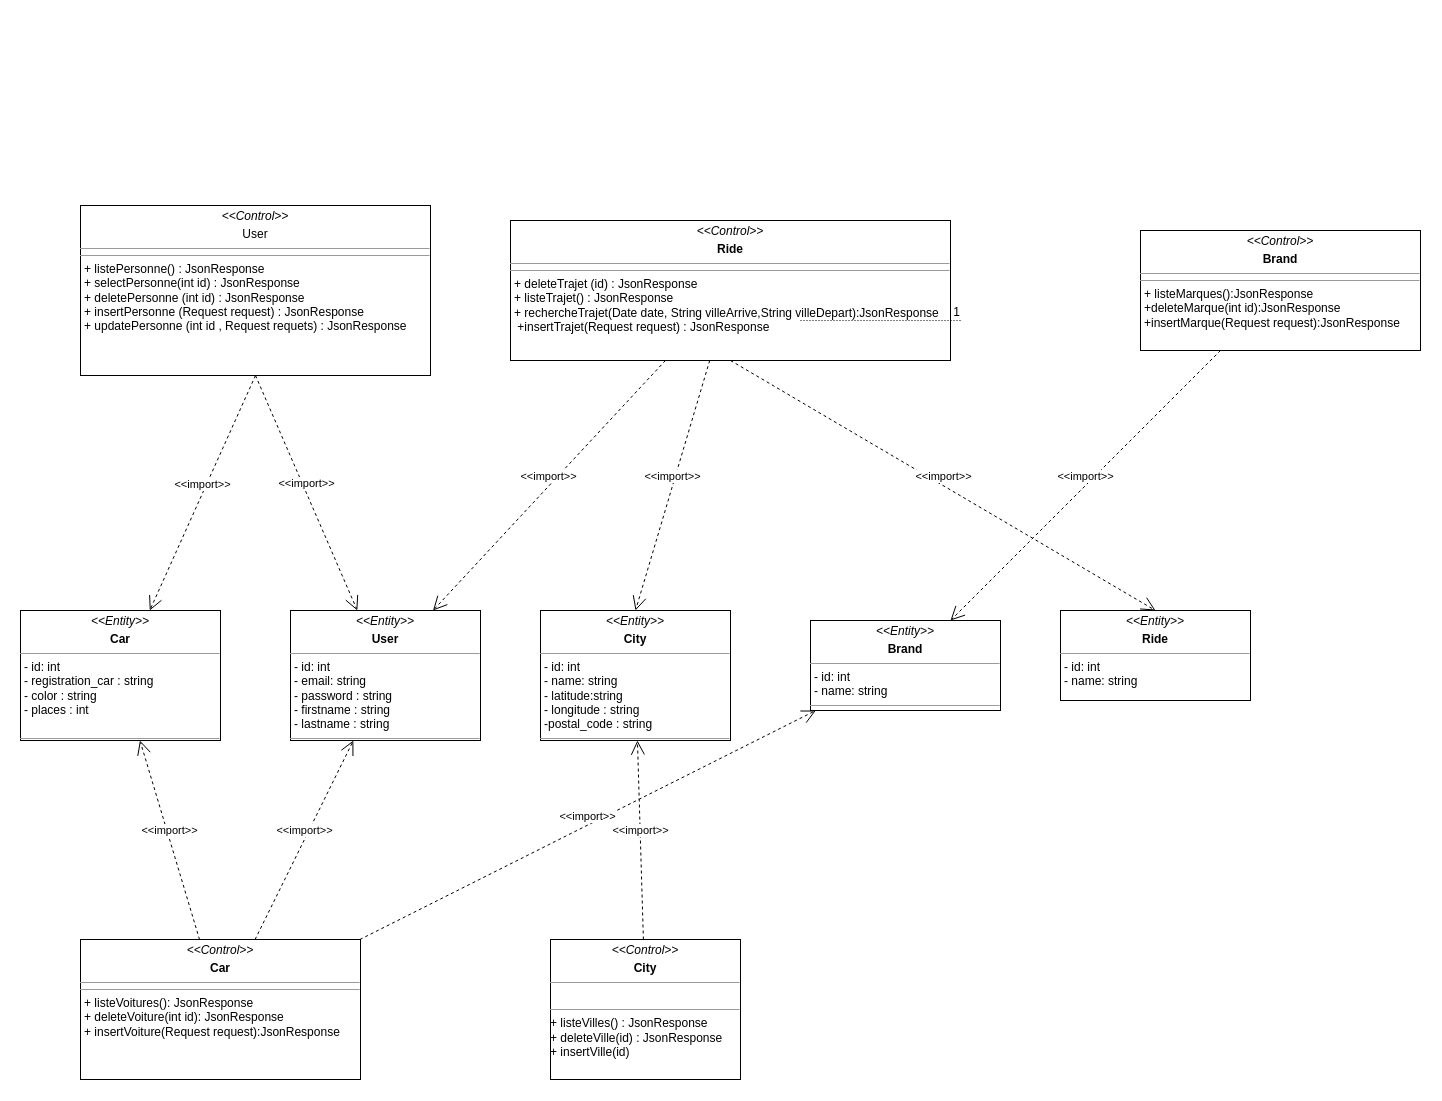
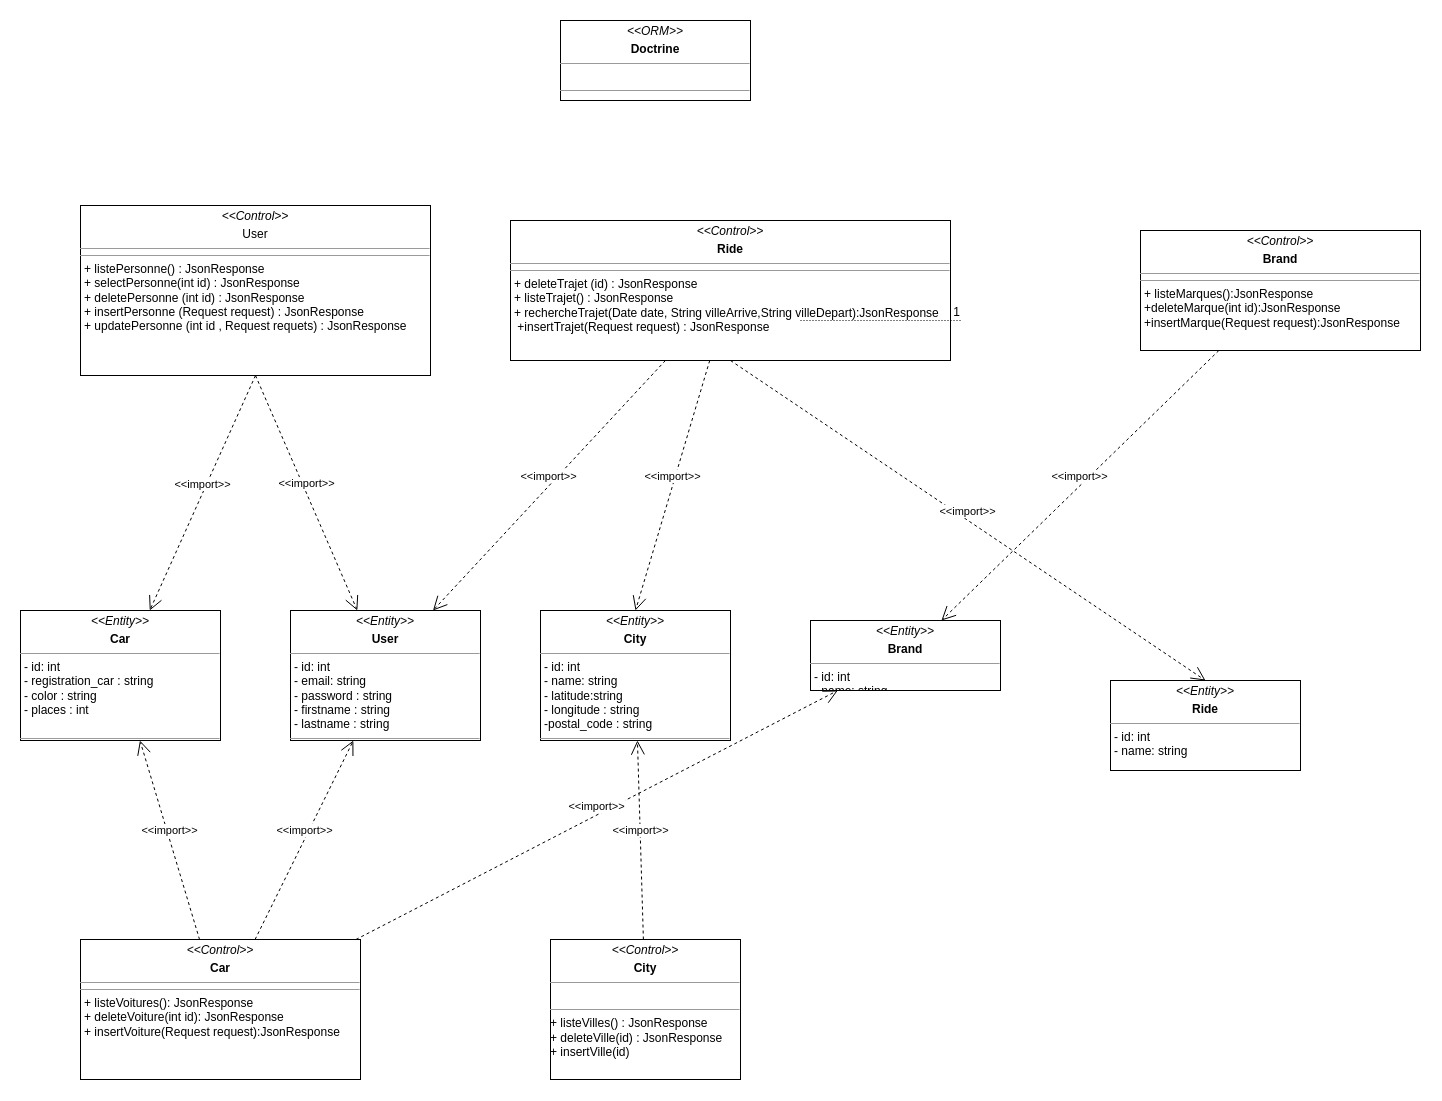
none -> (656, 61)
(1156, 656) -> (1206, 726)
(906, 666) -> (906, 656)
